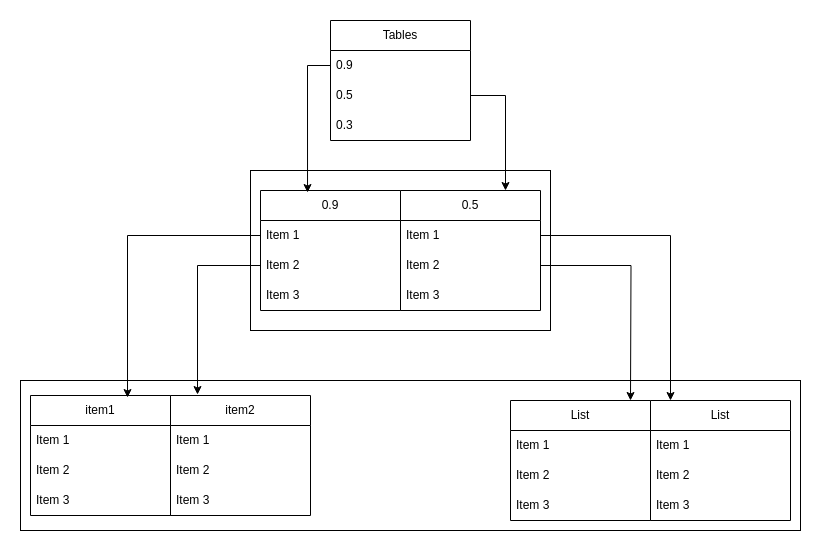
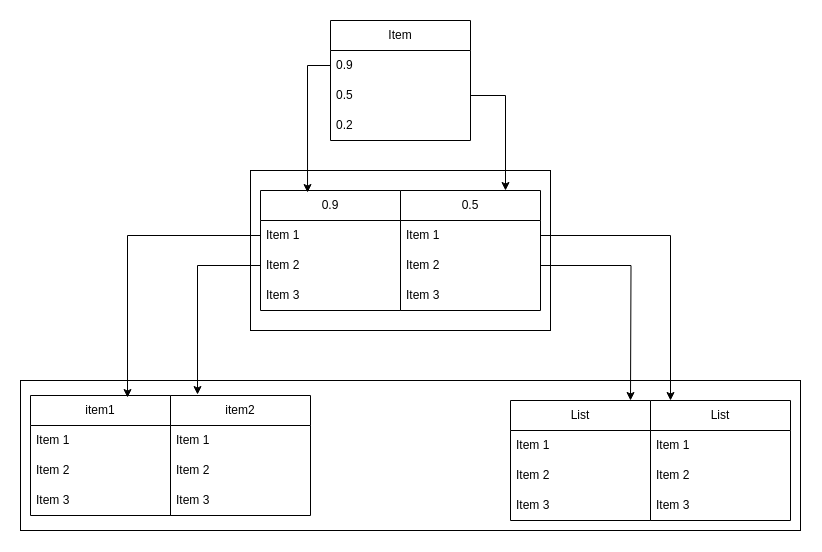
(401, 36) -> (401, 36)
(345, 126) -> (345, 126)
